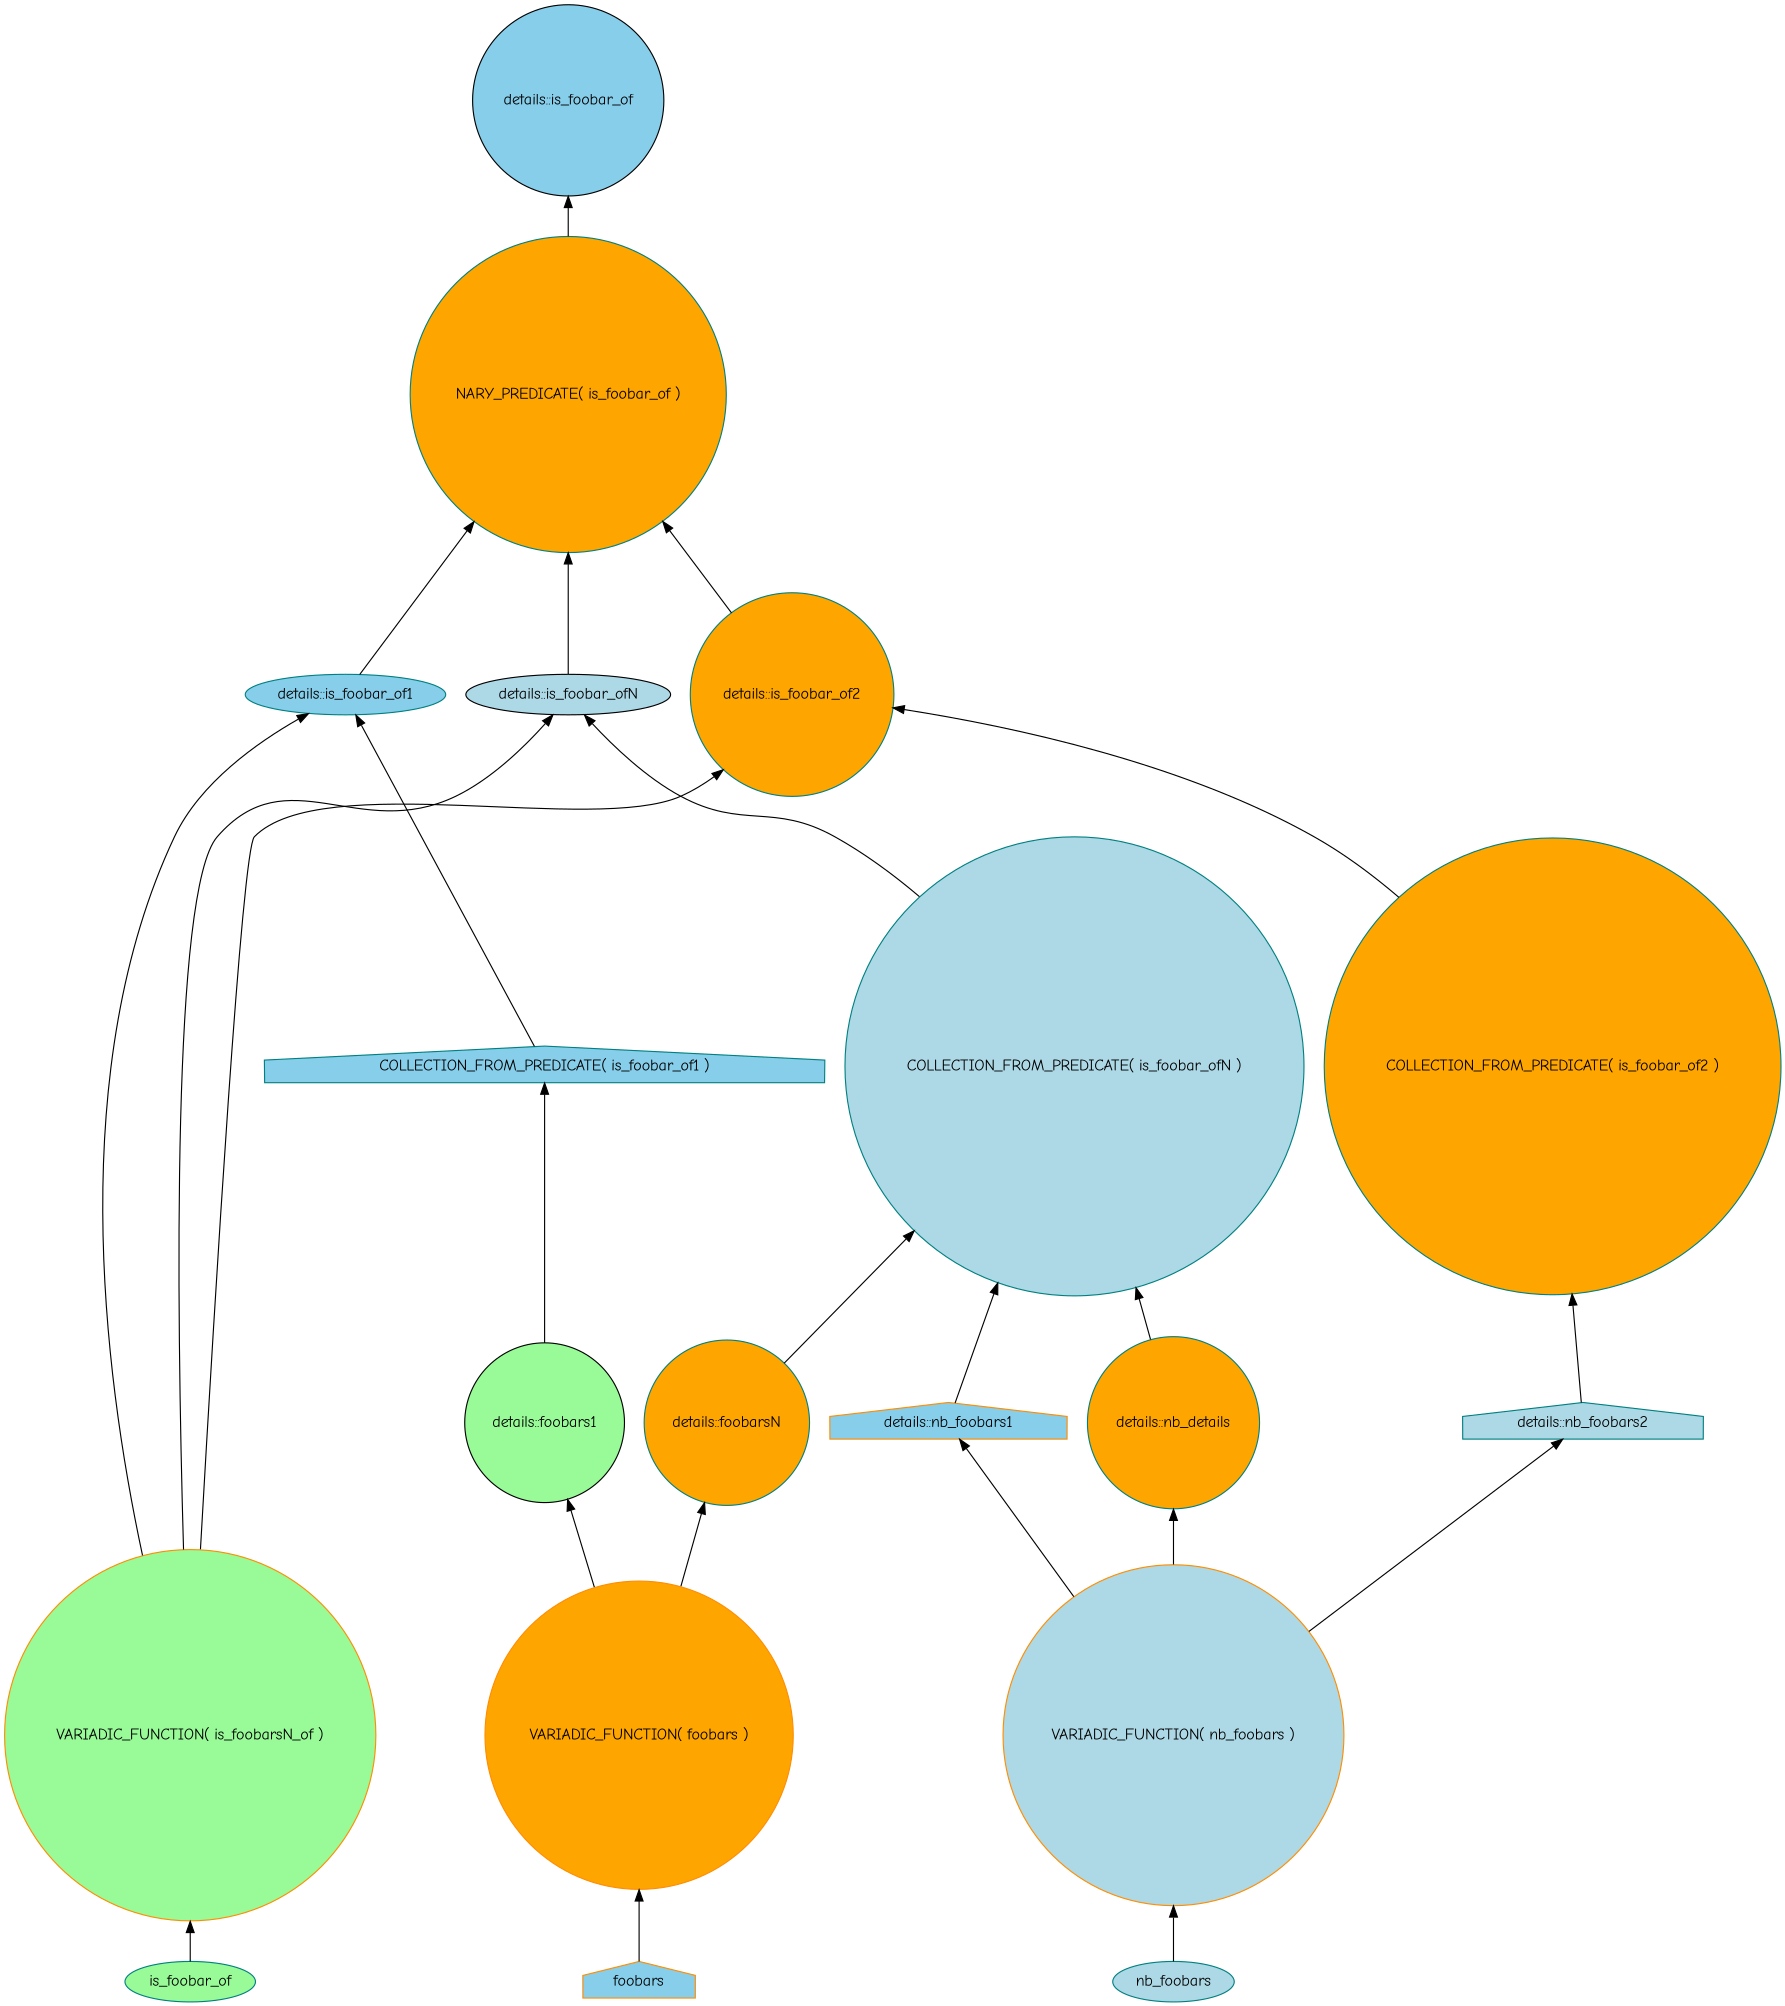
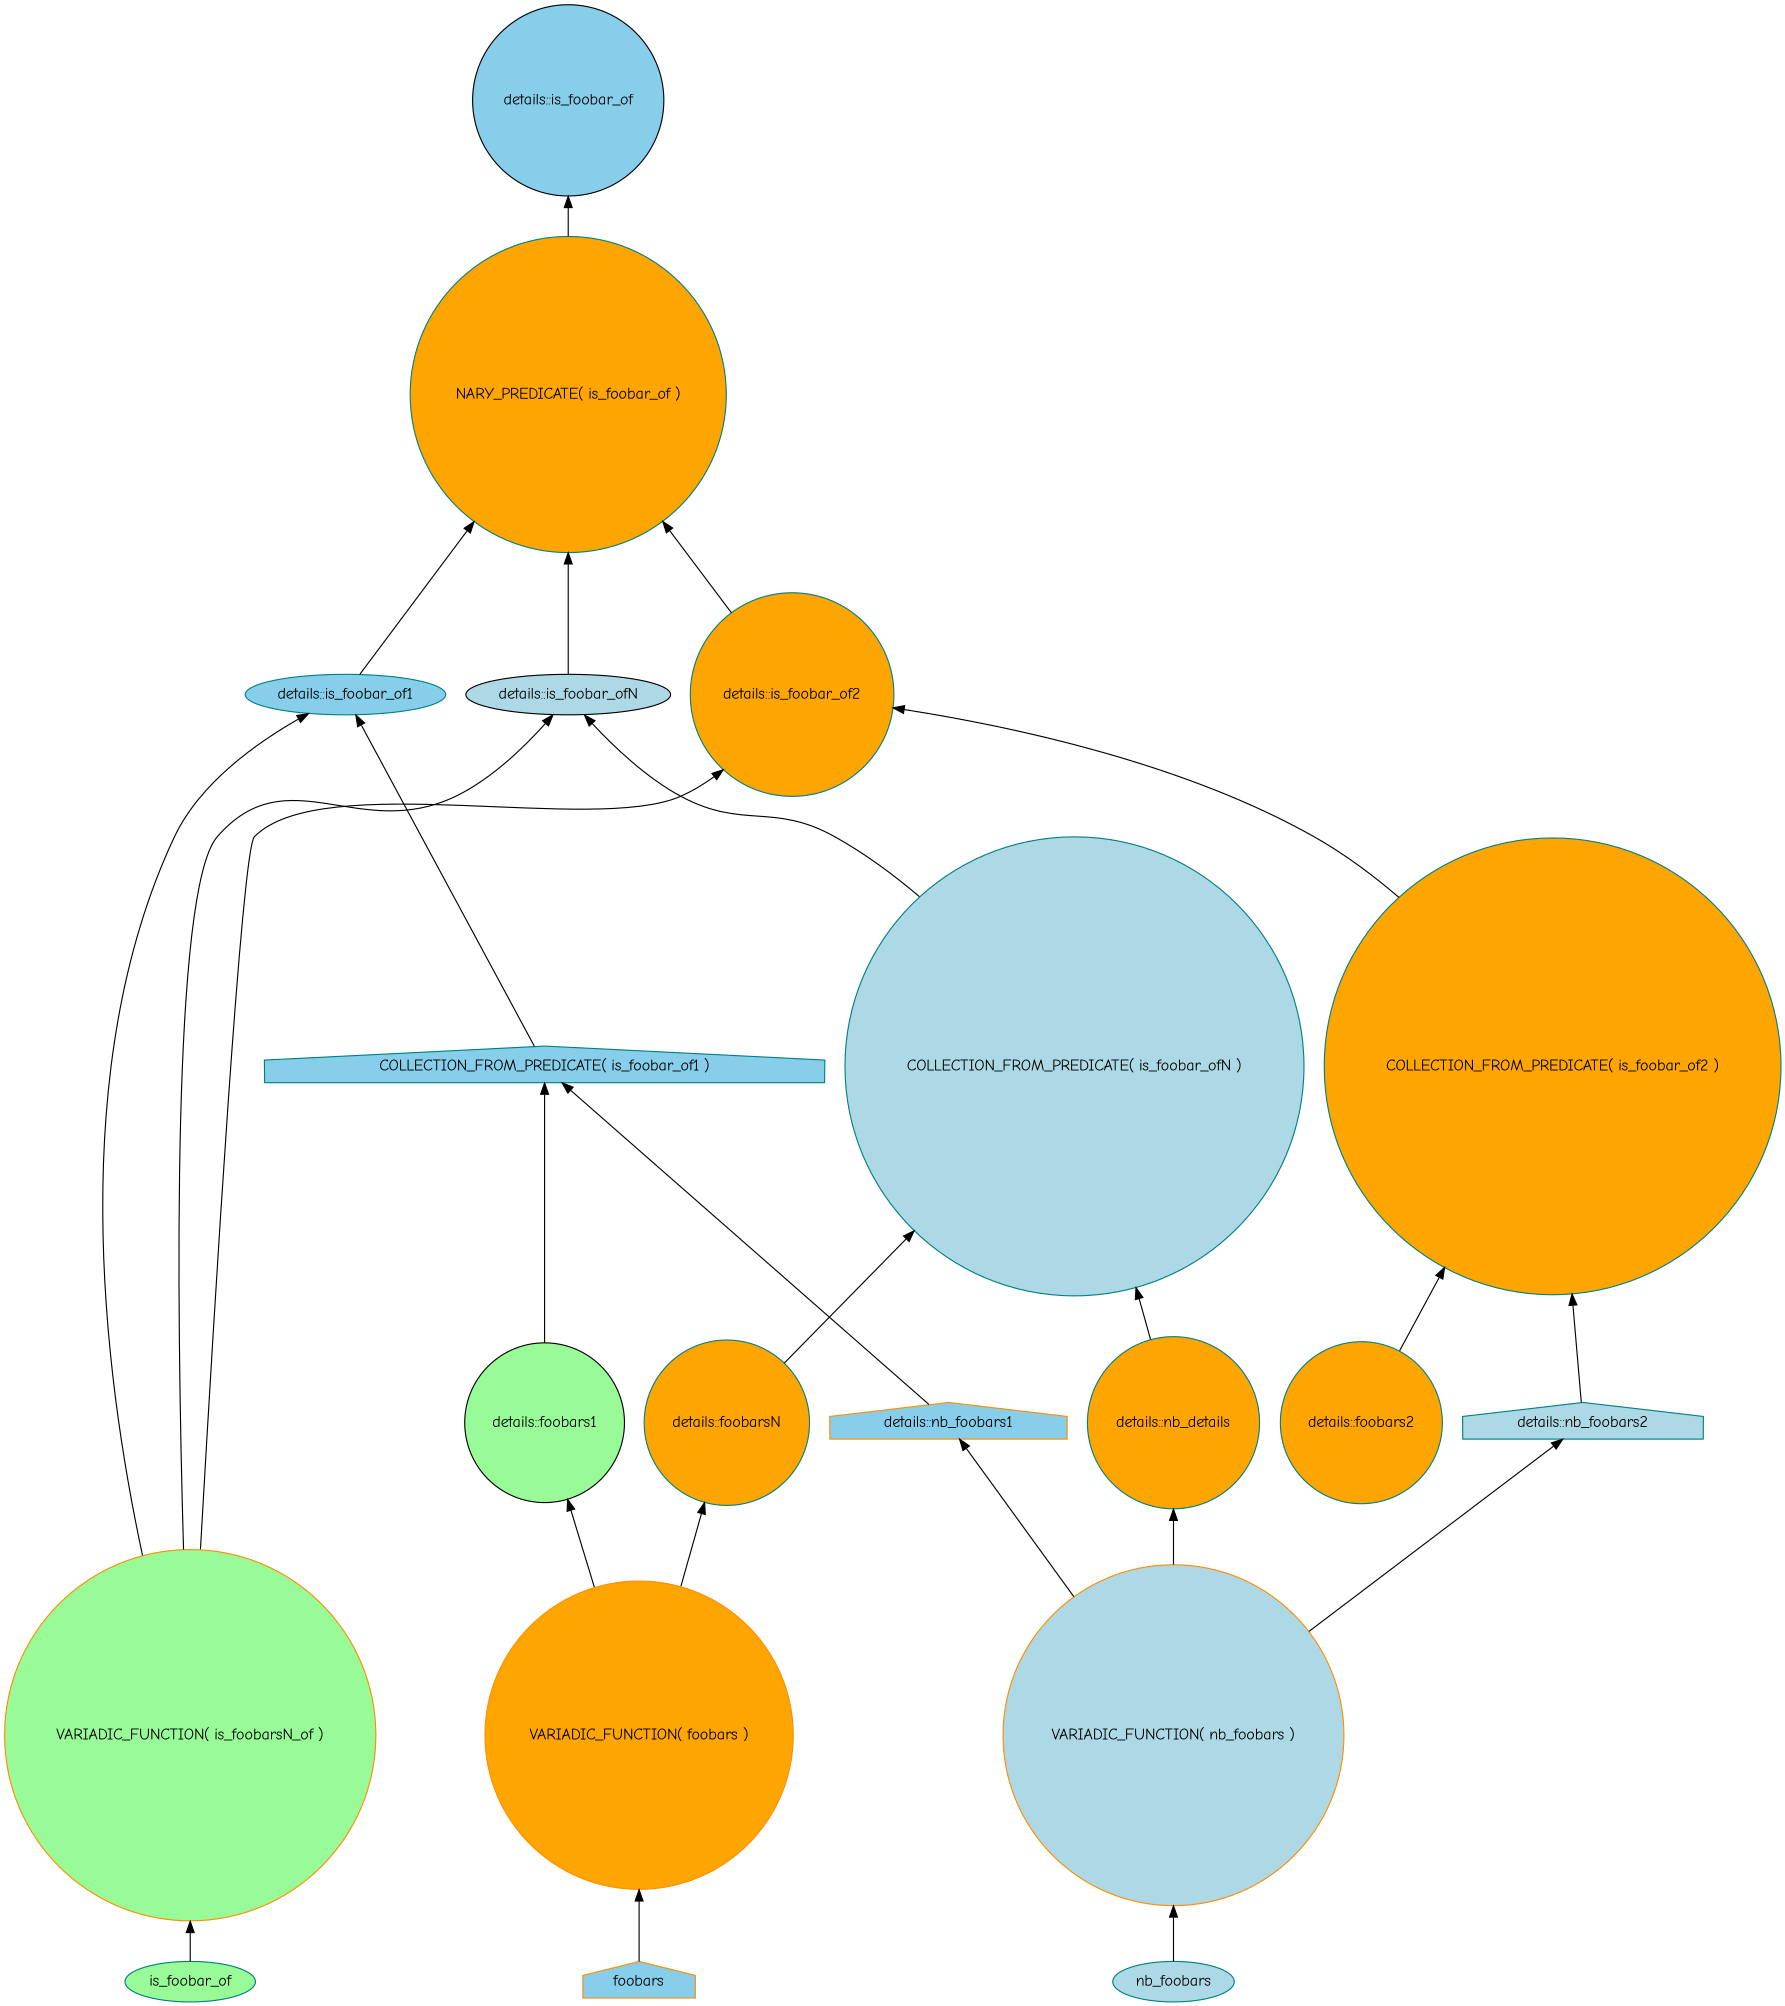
(975, 1348) -> (750, 1248)
none -> (1361, 1423)
